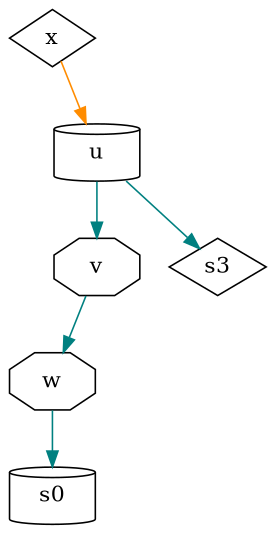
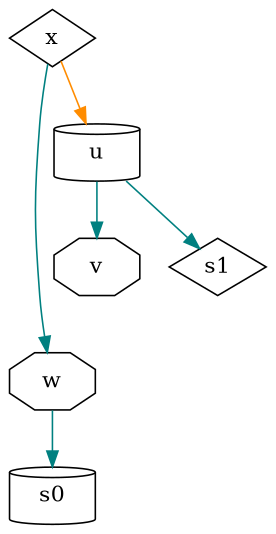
(218, 267) -> (218, 267)
(78, 317) -> (36, 200)
